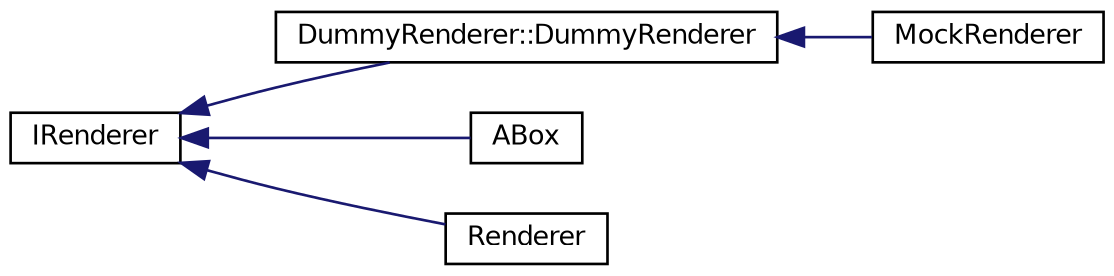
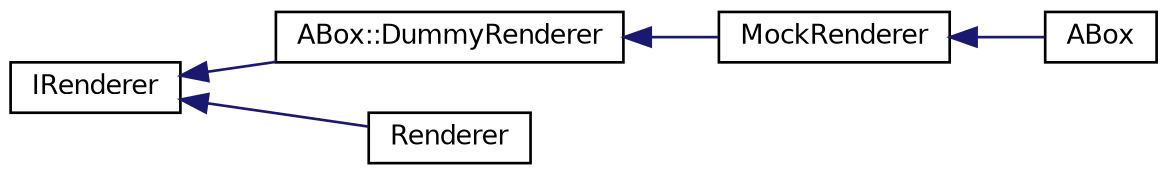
(527, 37) -> (450, 37)
(340, 138) -> (1011, 37)
